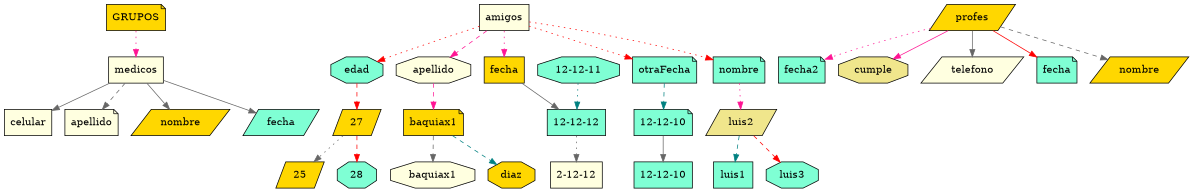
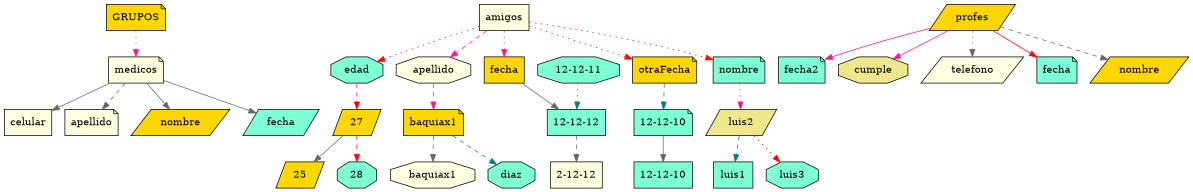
(972, 40) -> (972, 40)
(881, 42) -> (881, 42)
(136, 70) -> (136, 70)
(665, 70) -> (665, 70)
(576, 145) -> (576, 145)
(331, 146) -> (331, 146)
(764, 146) -> (764, 146)
(512, 175) -> (512, 175)
